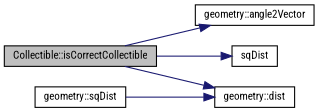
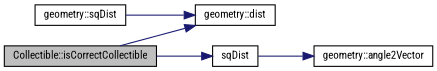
(162, 37) -> (280, 56)
